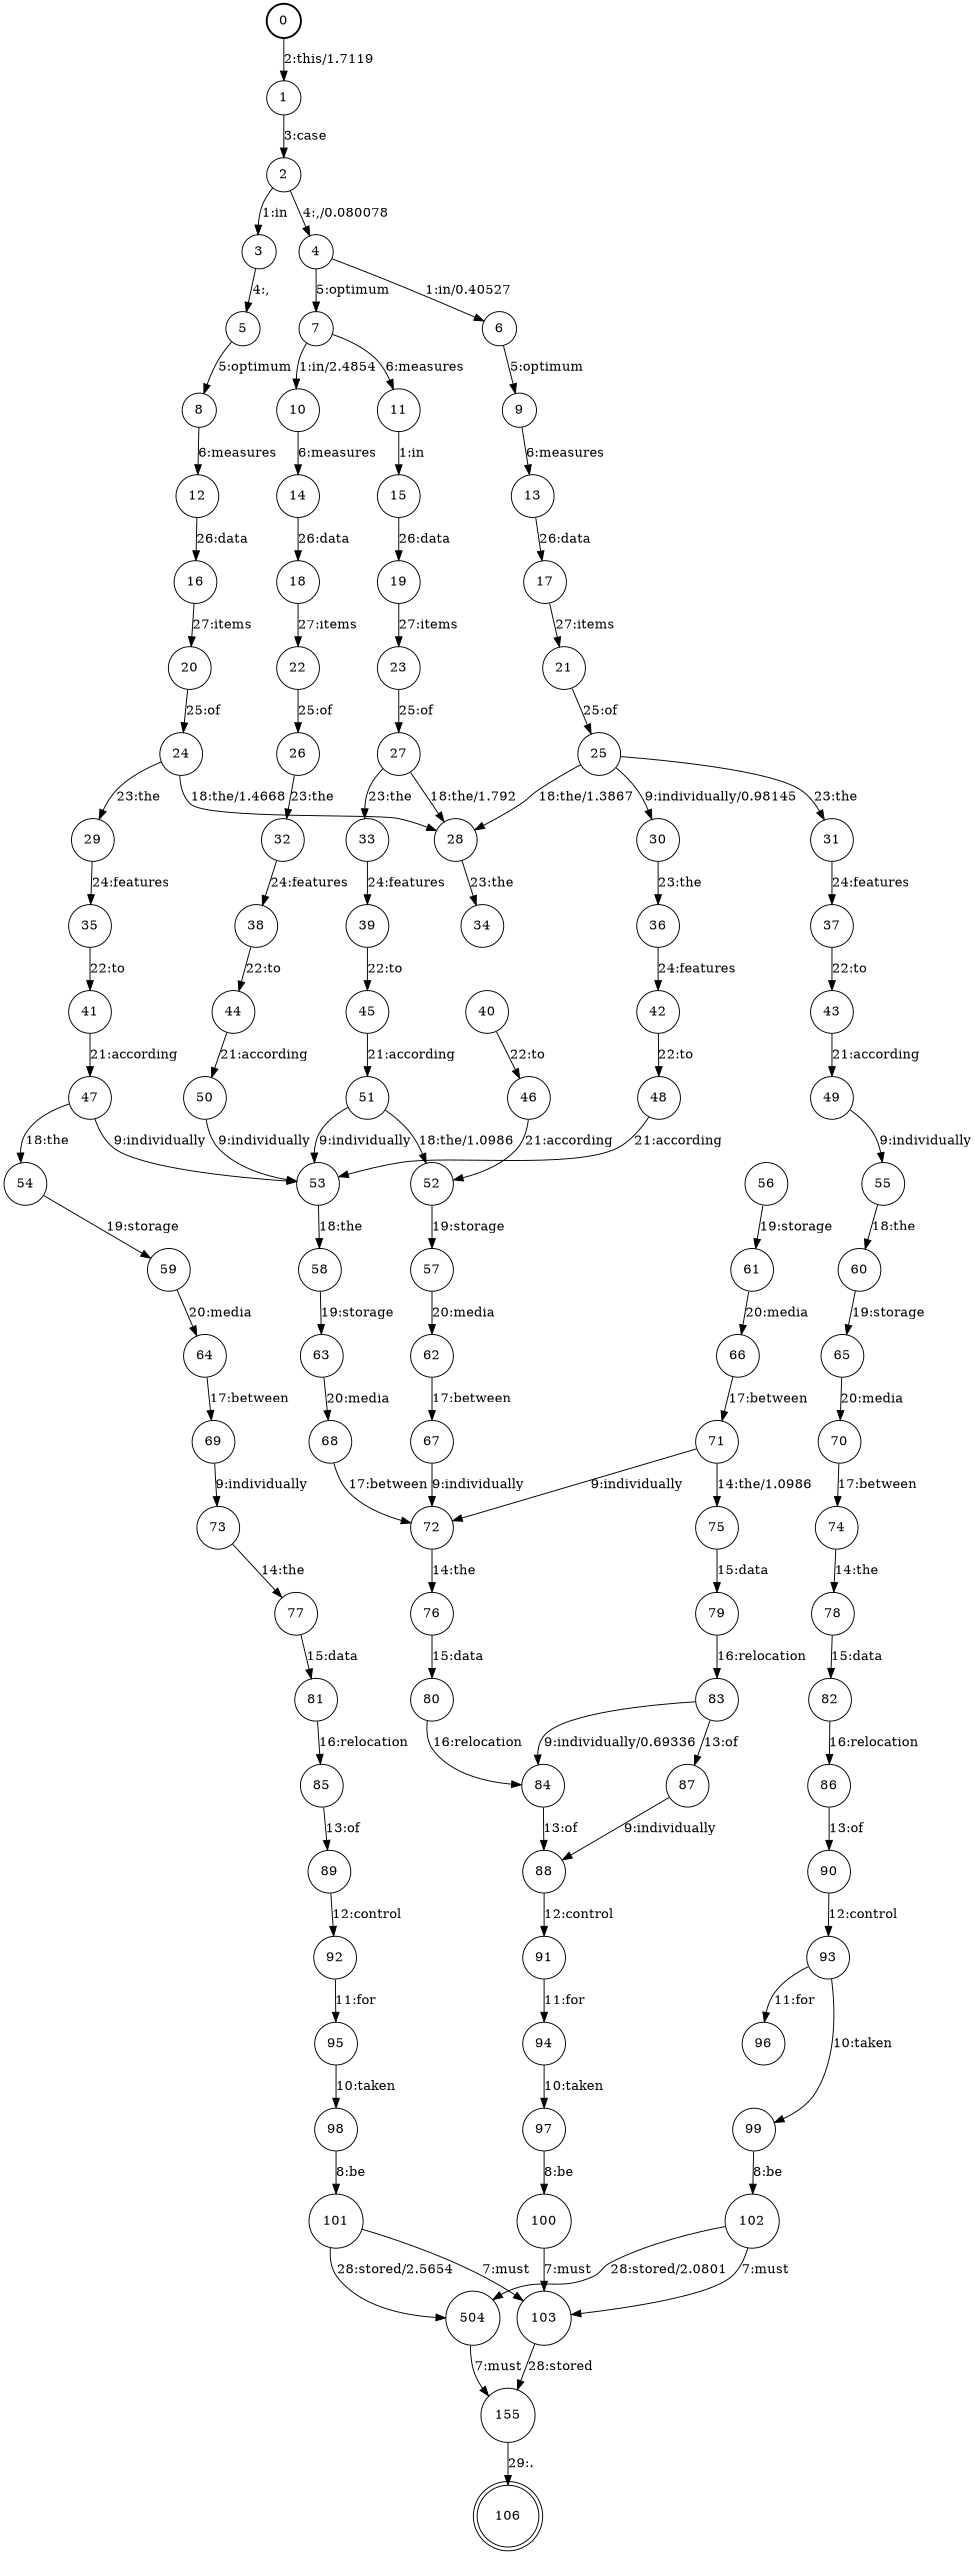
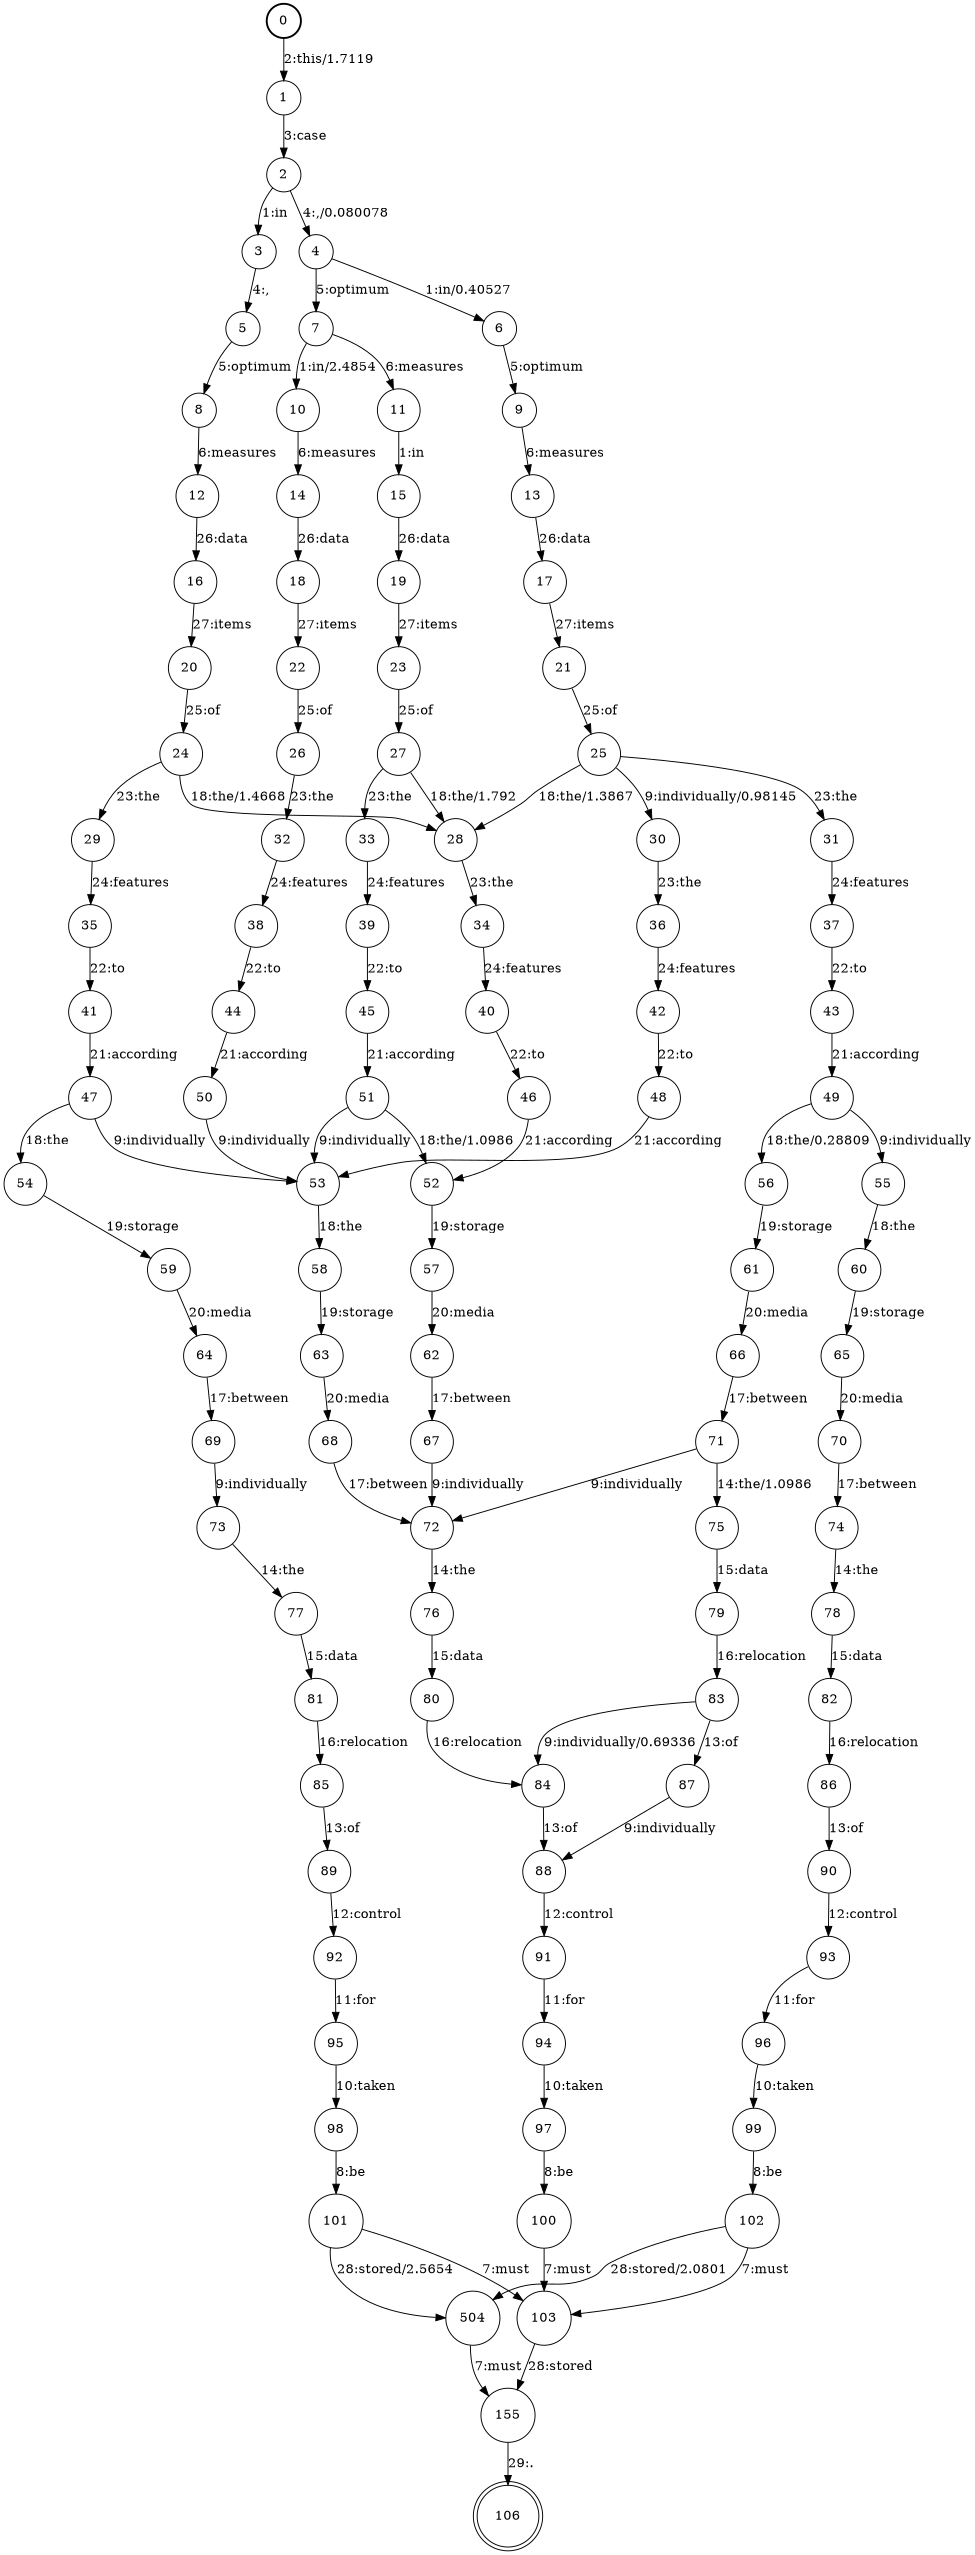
none -> (484, 964)
none -> (778, 1121)
(829, 2058) -> (755, 2081)
